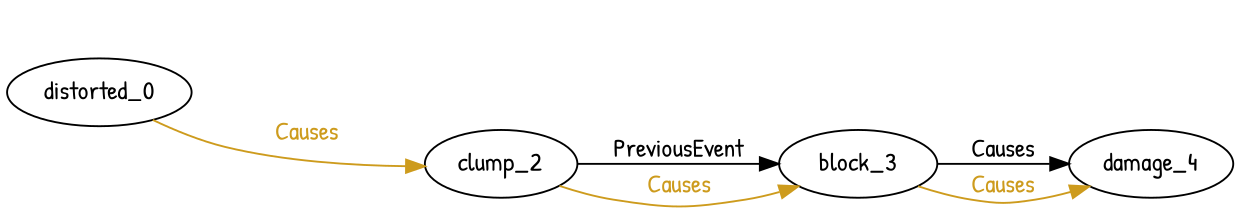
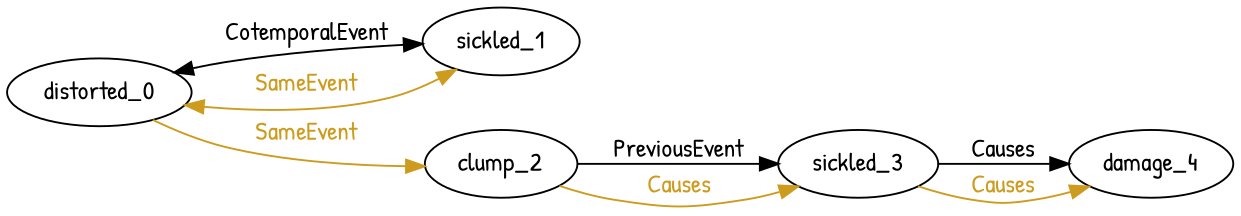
none -> (501, 41)
(307, 133) -> (307, 133)
(858, 164) -> (858, 164)
